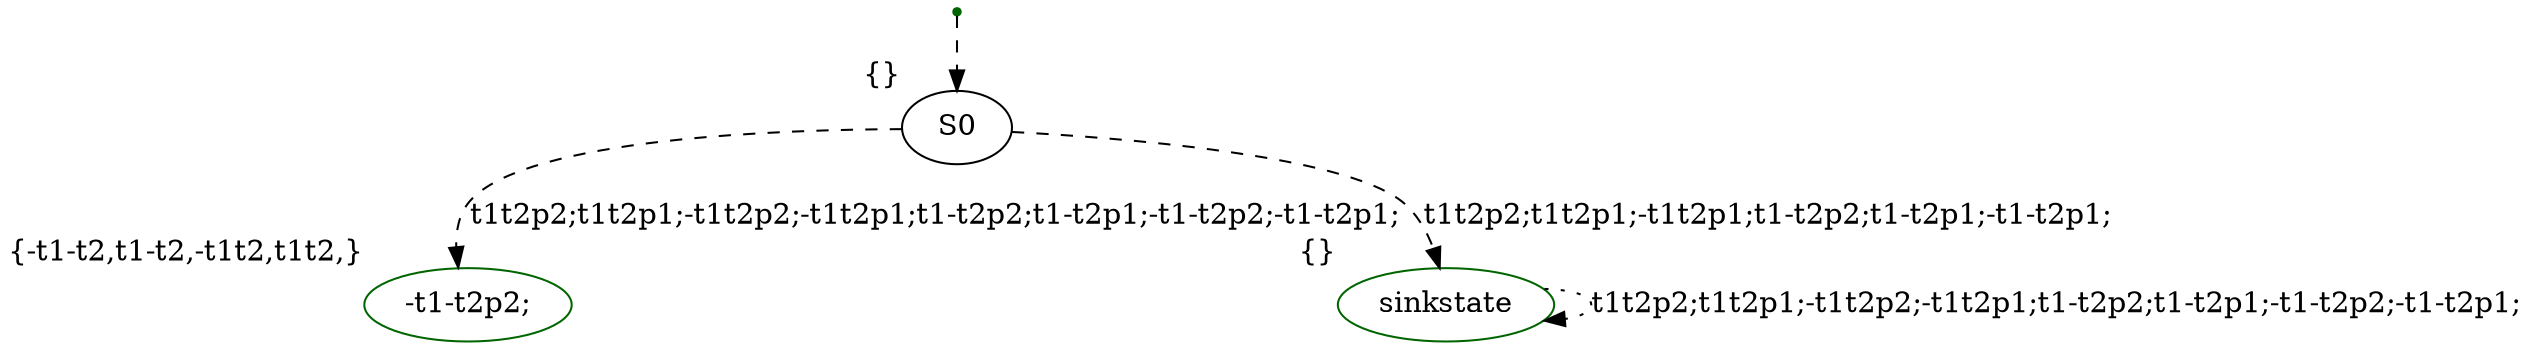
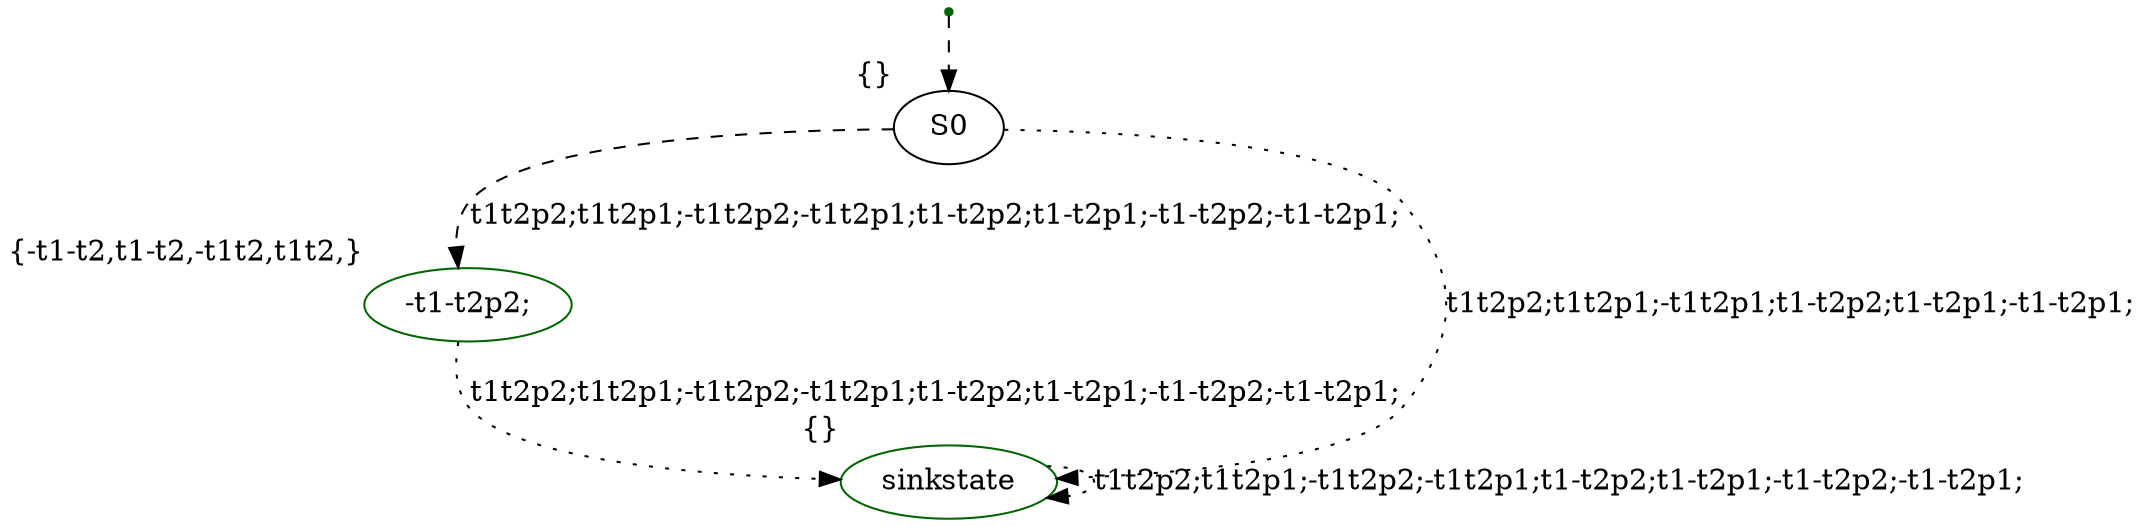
(1239, 154) -> (1440, 269)
none -> (605, 459)
